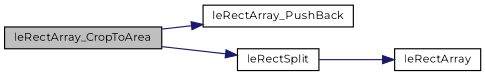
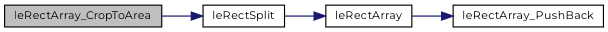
(177, 27) -> (427, 16)
